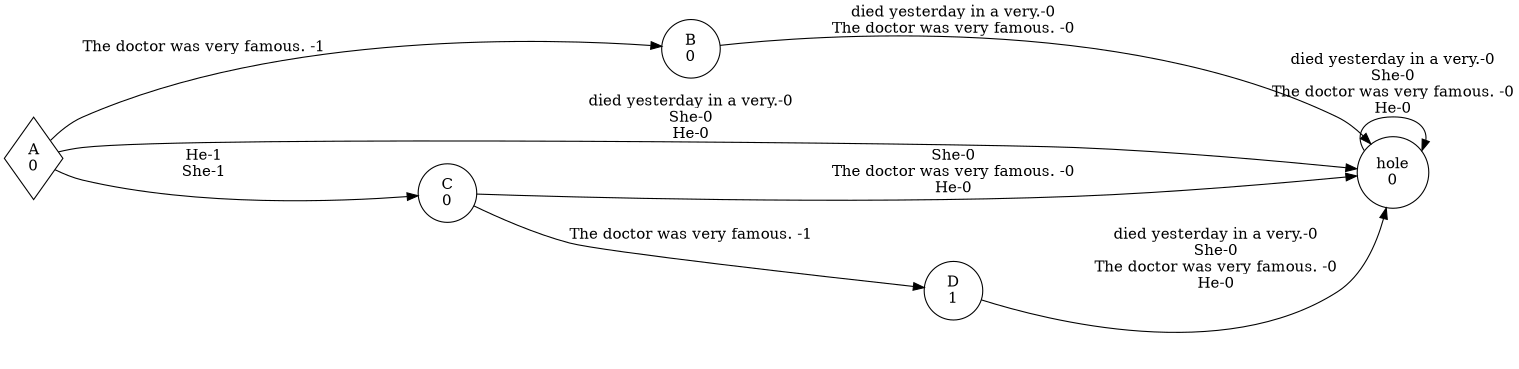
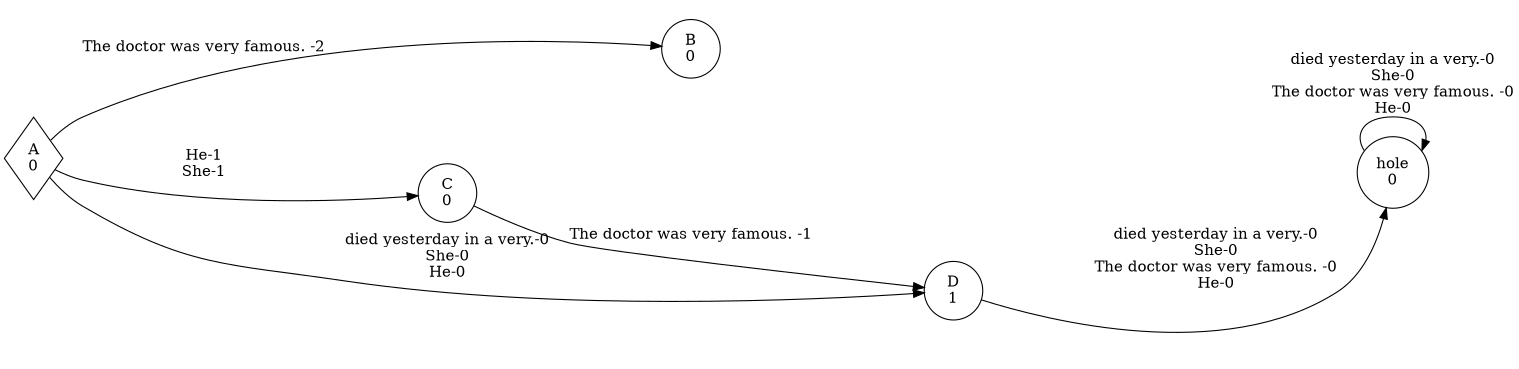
(1050, 44) -> none
(204, 47) -> (204, 47)
(702, 142) -> (469, 294)
(912, 200) -> none
